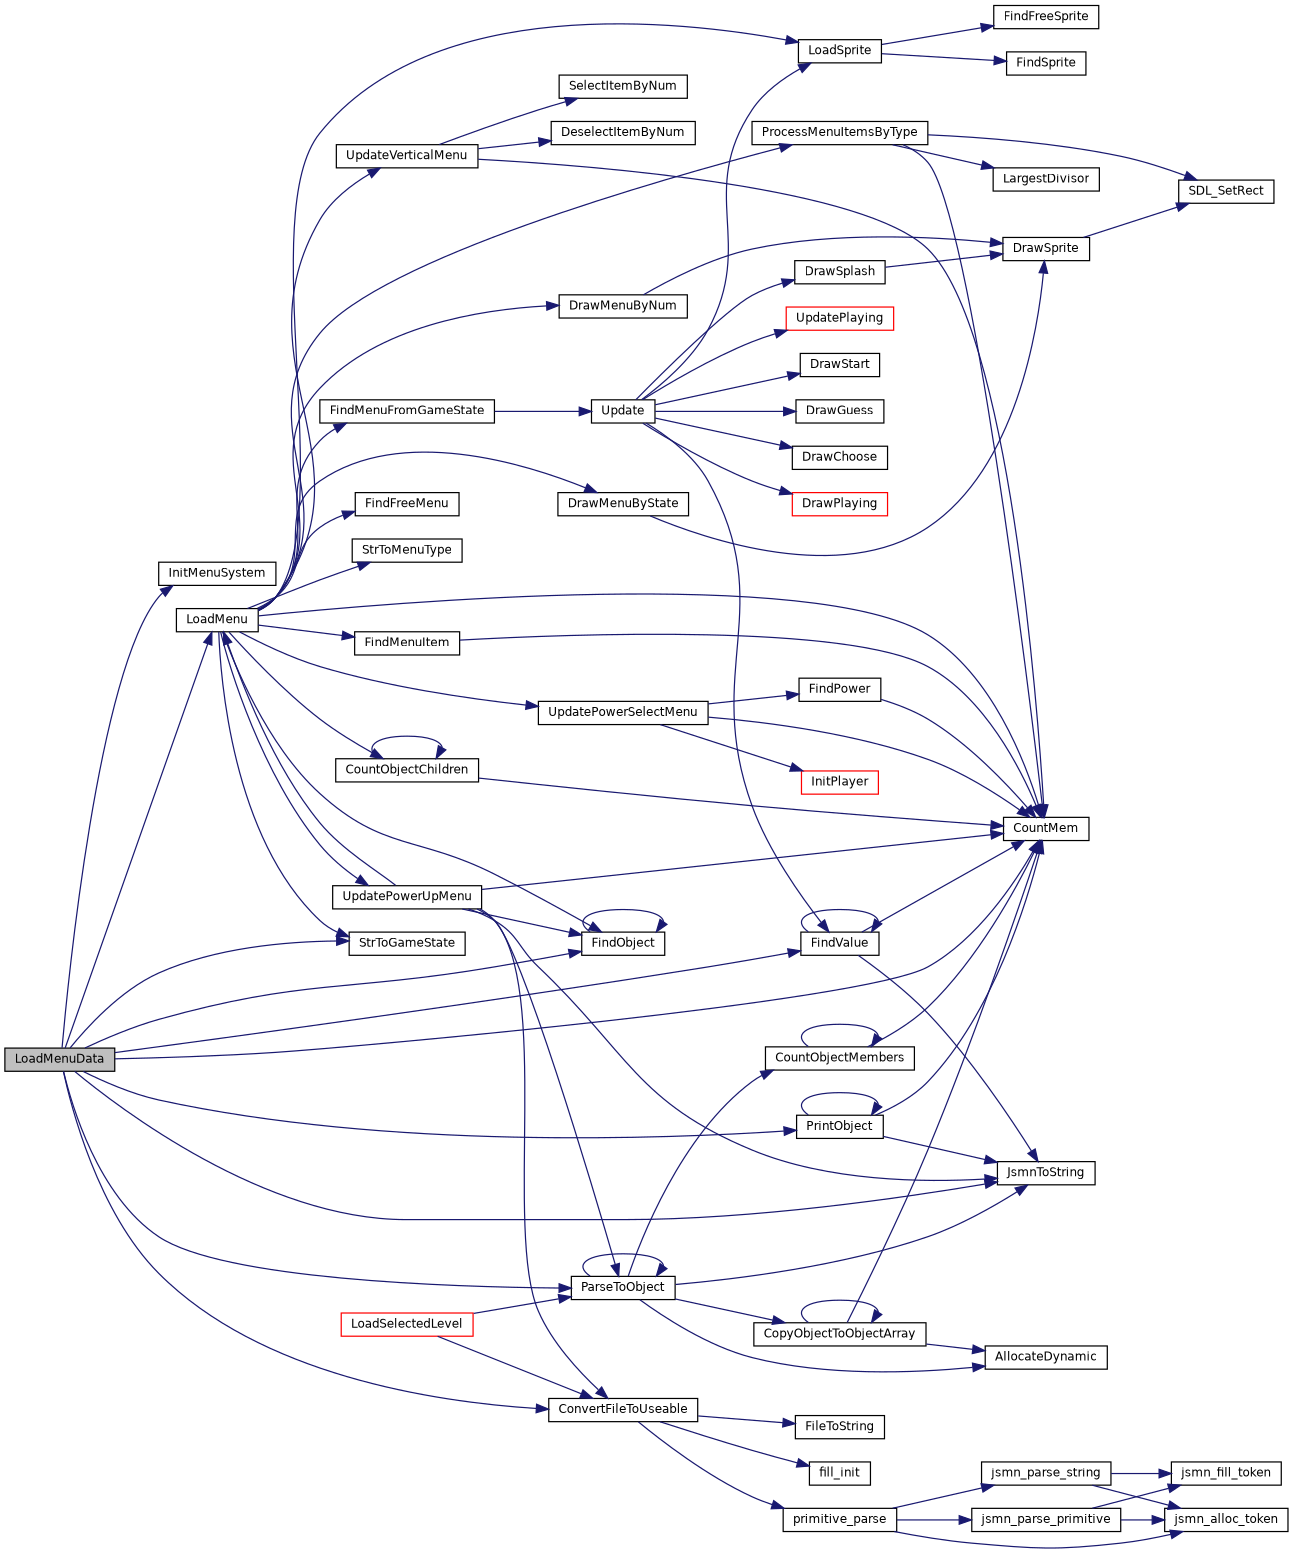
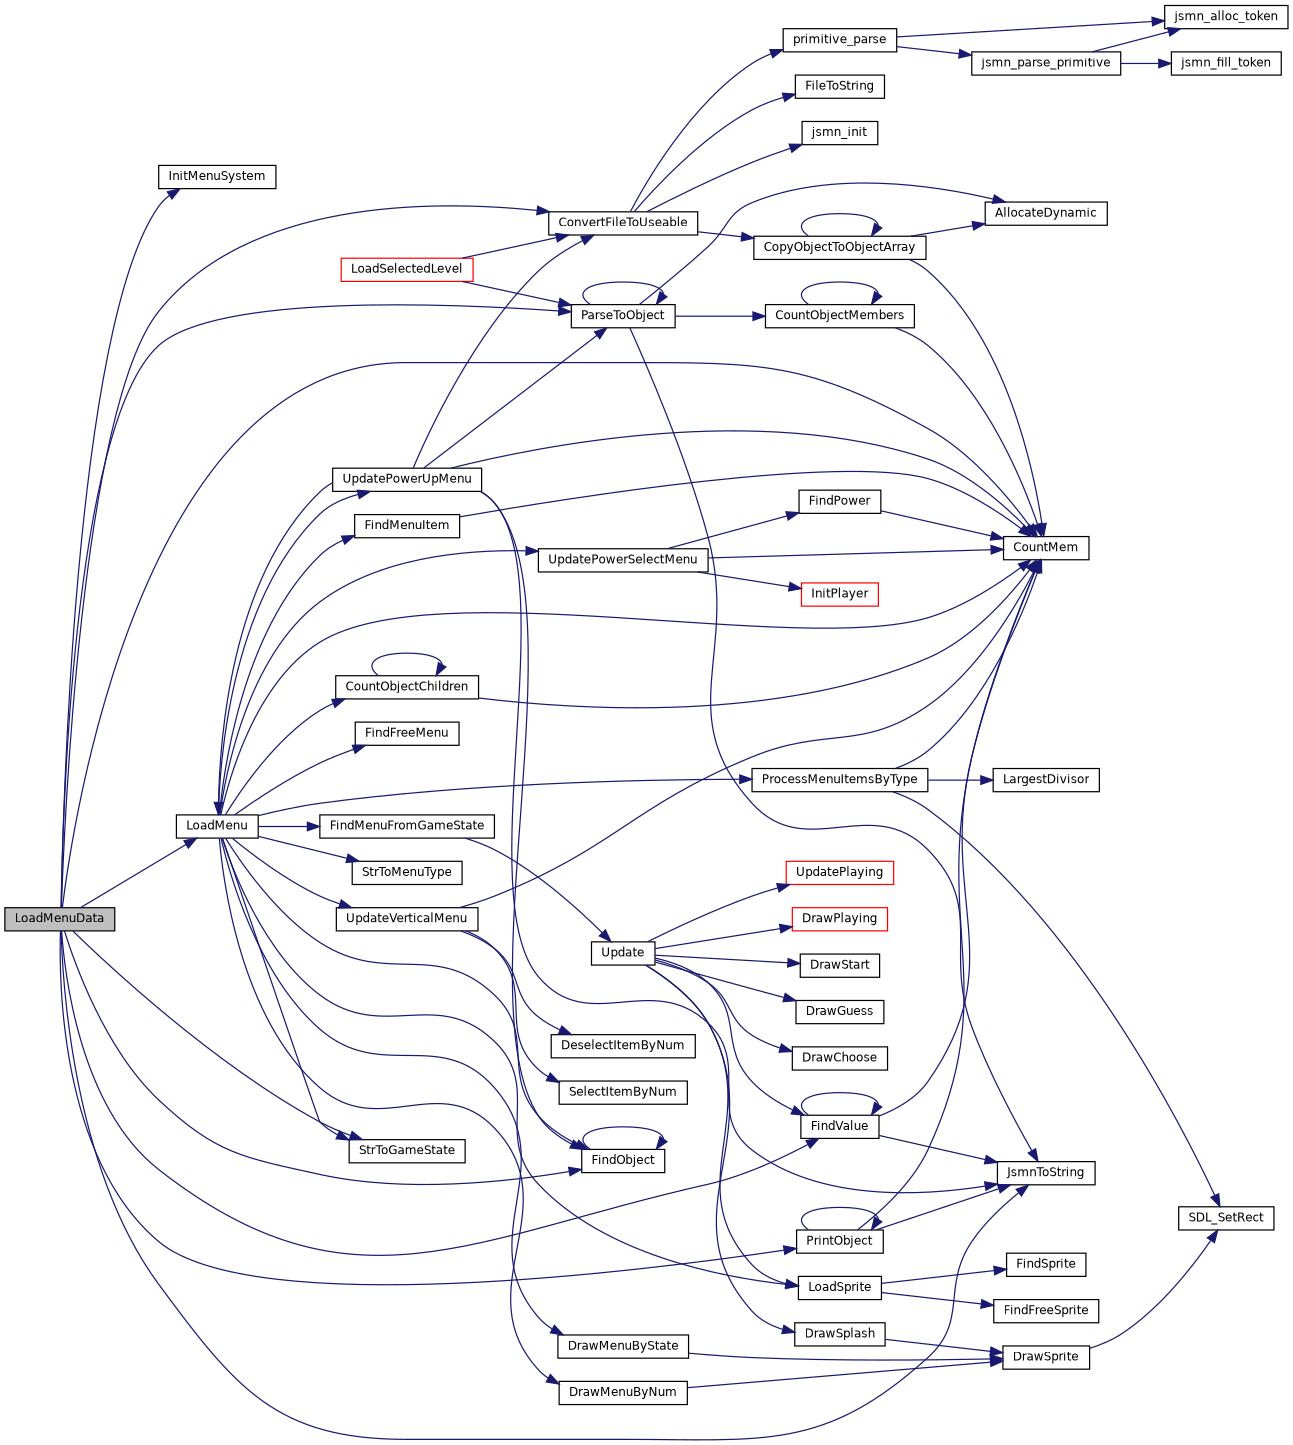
(724, 1309) -> (729, 235)
(840, 1473) -> (840, 133)
(1046, 1473) -> none
